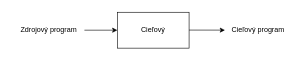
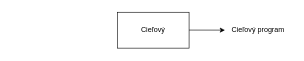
(48, 30) -> none
(111, 30) -> none
